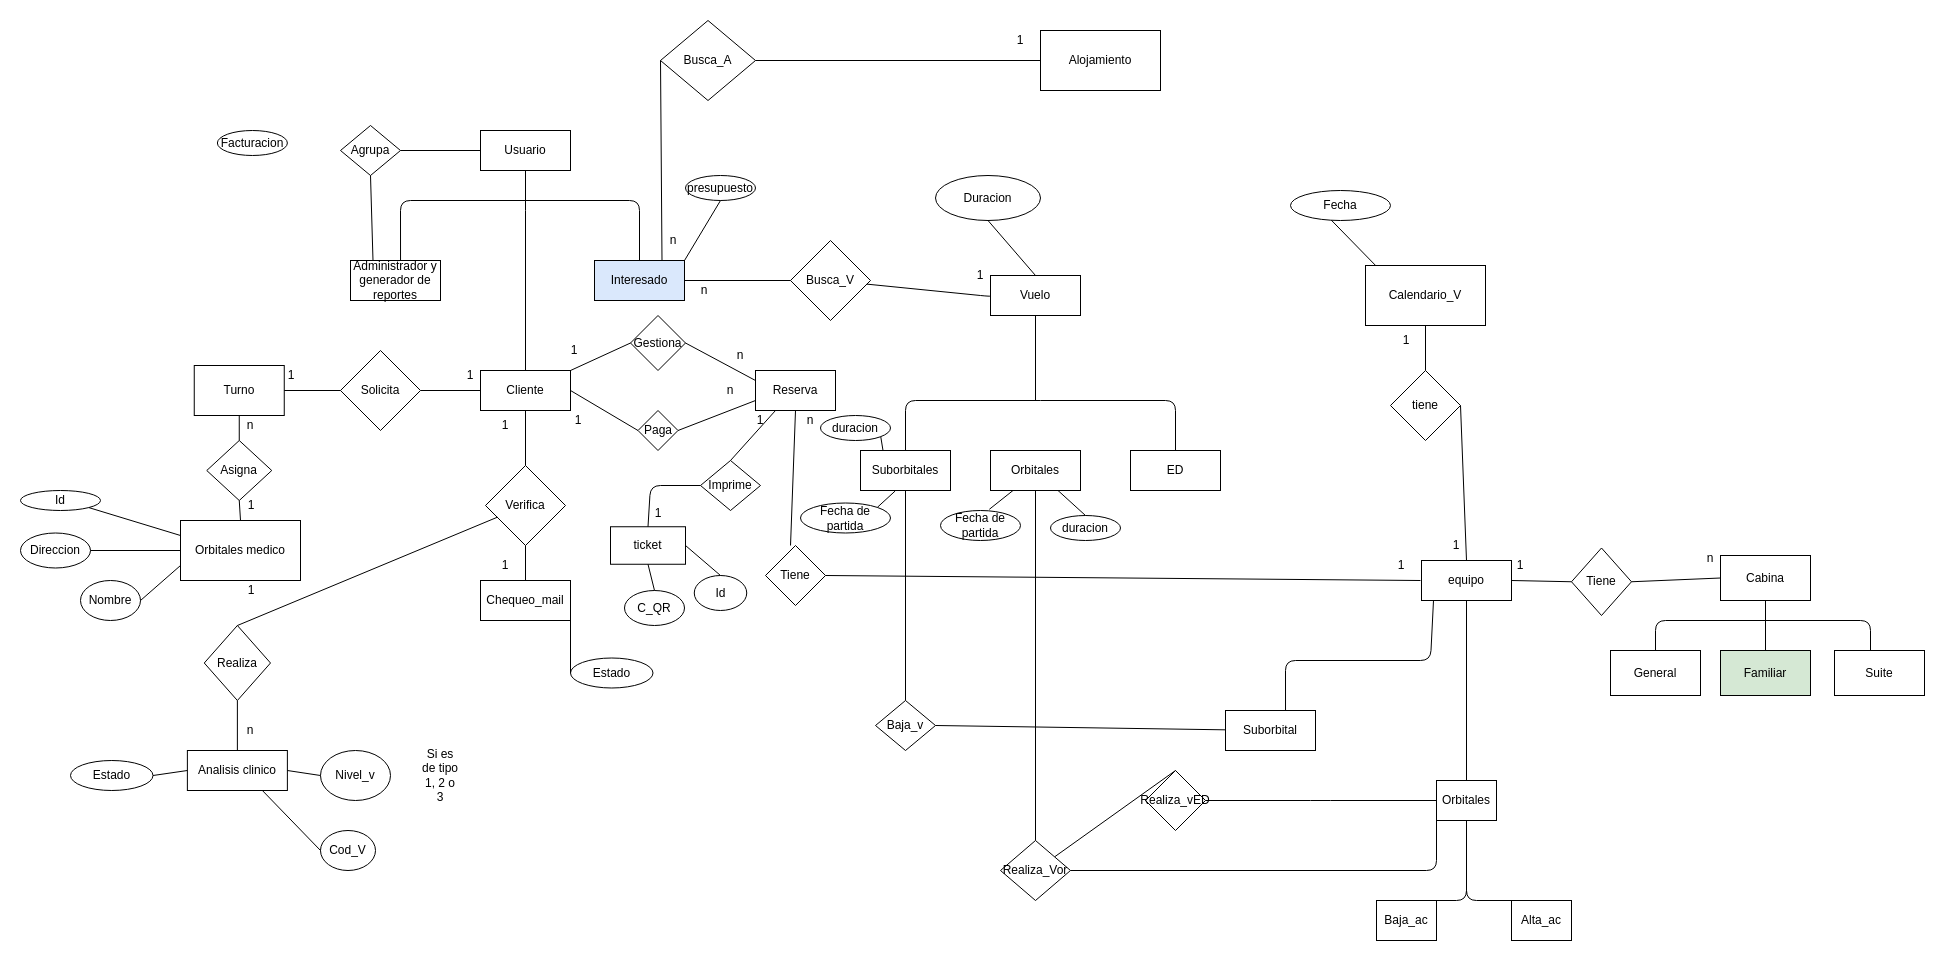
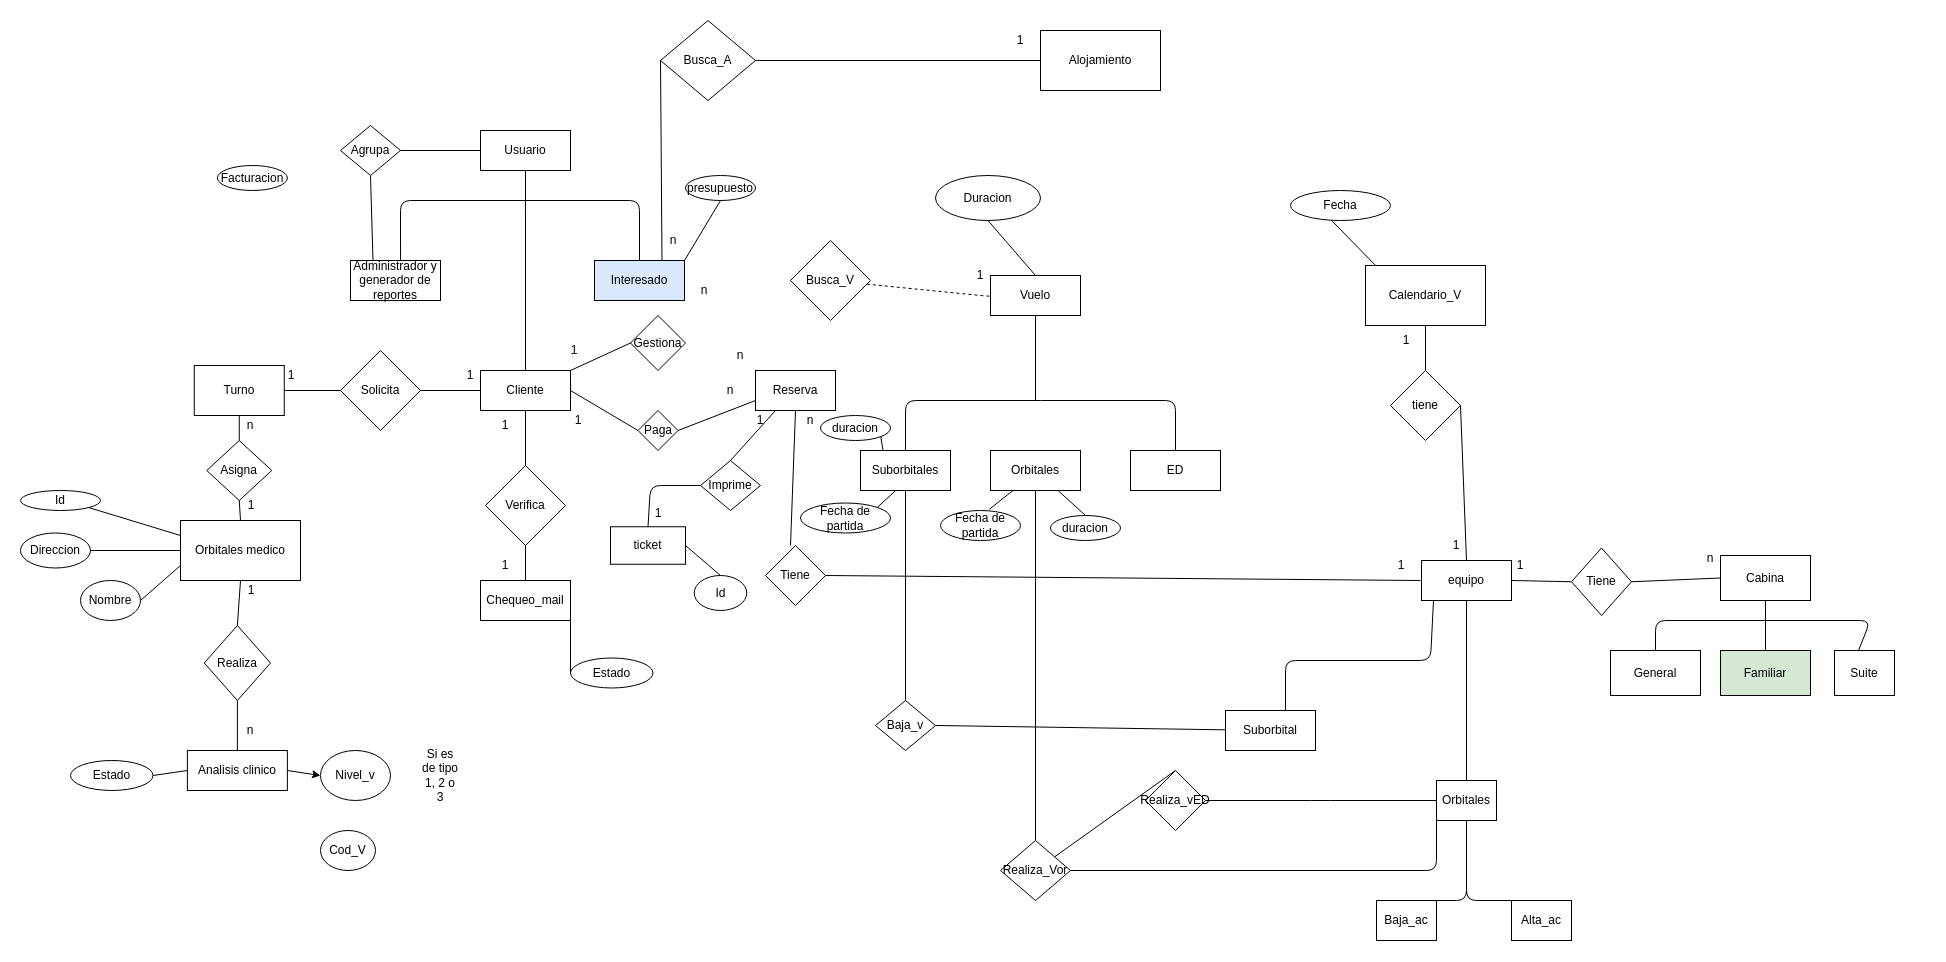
(252, 143) -> (252, 178)
(738, 281) -> none
(926, 290) -> (926, 290)
(720, 362) -> none
(367, 572) -> (239, 604)
(651, 578) -> none
(655, 608) -> none
(1880, 673) -> (1865, 673)
(315, 775) -> (312, 774)
(291, 820) -> none
